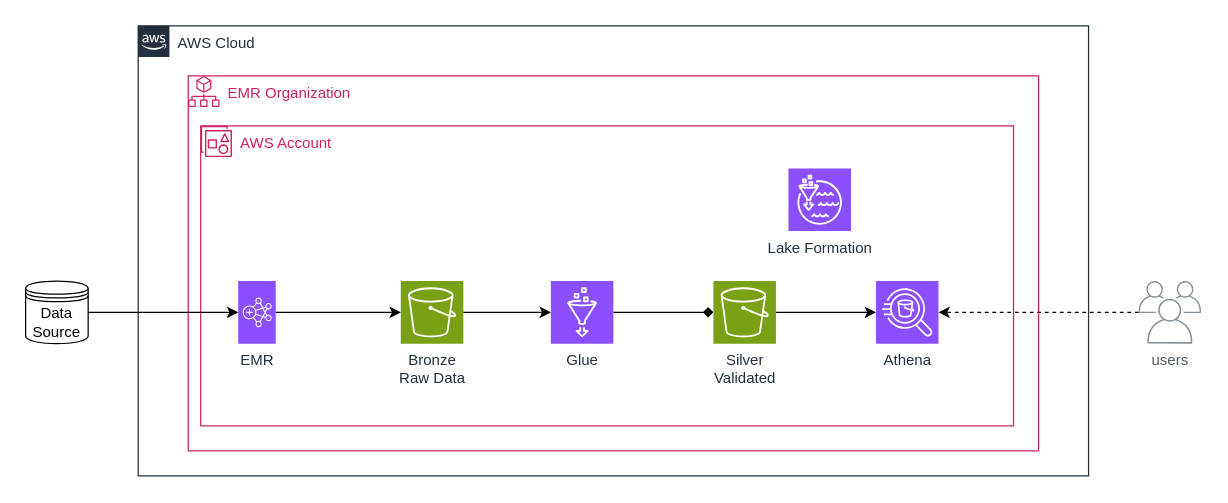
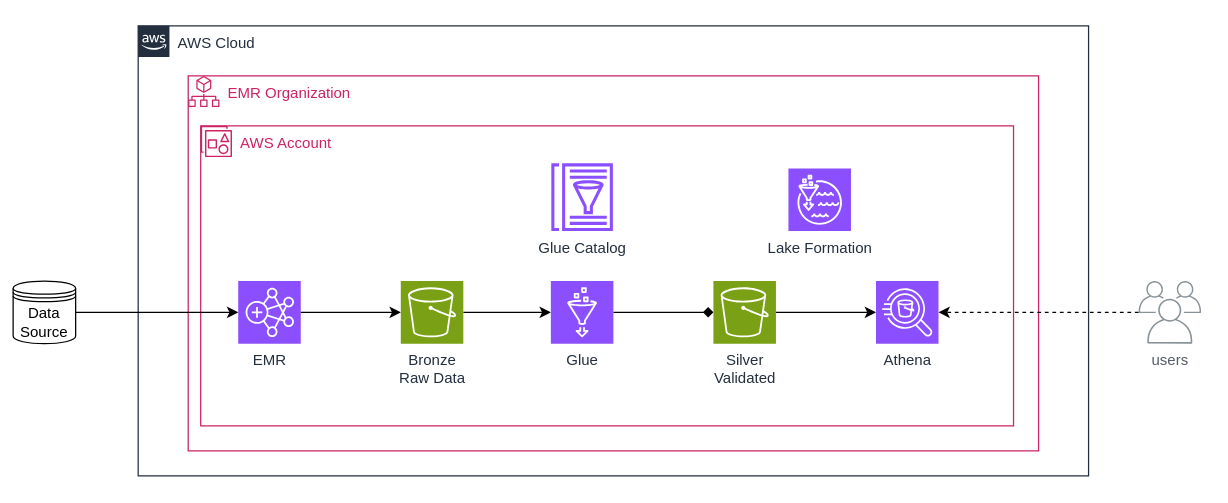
none -> (582, 197)
(57, 312) -> (44, 312)
(257, 312) -> (269, 312)
